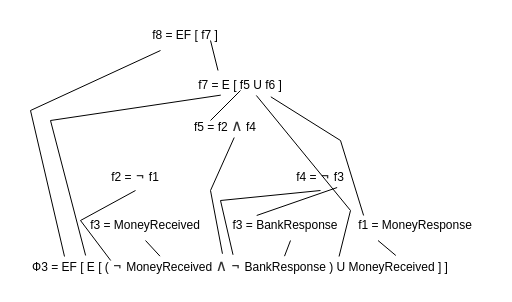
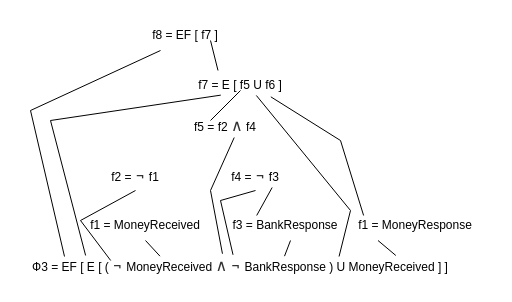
(321, 176) -> (256, 176)
(146, 226) -> (146, 226)
